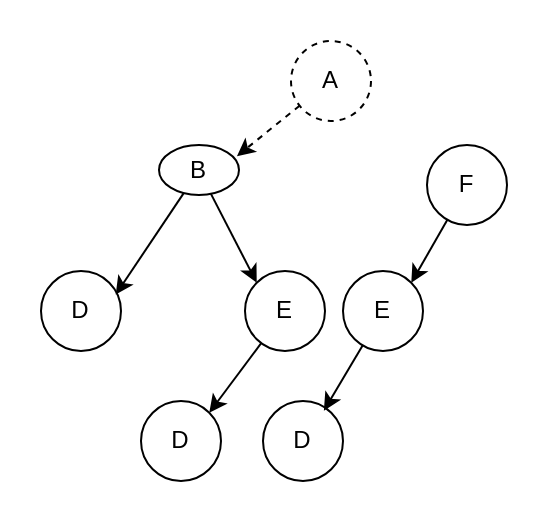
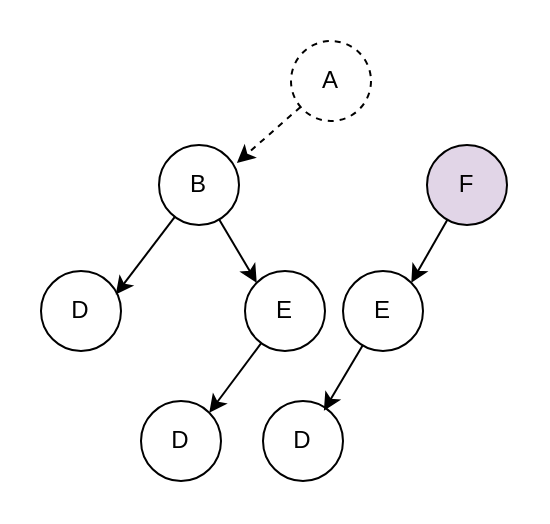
(199, 170) -> (199, 185)
(467, 185) -> (467, 185)
